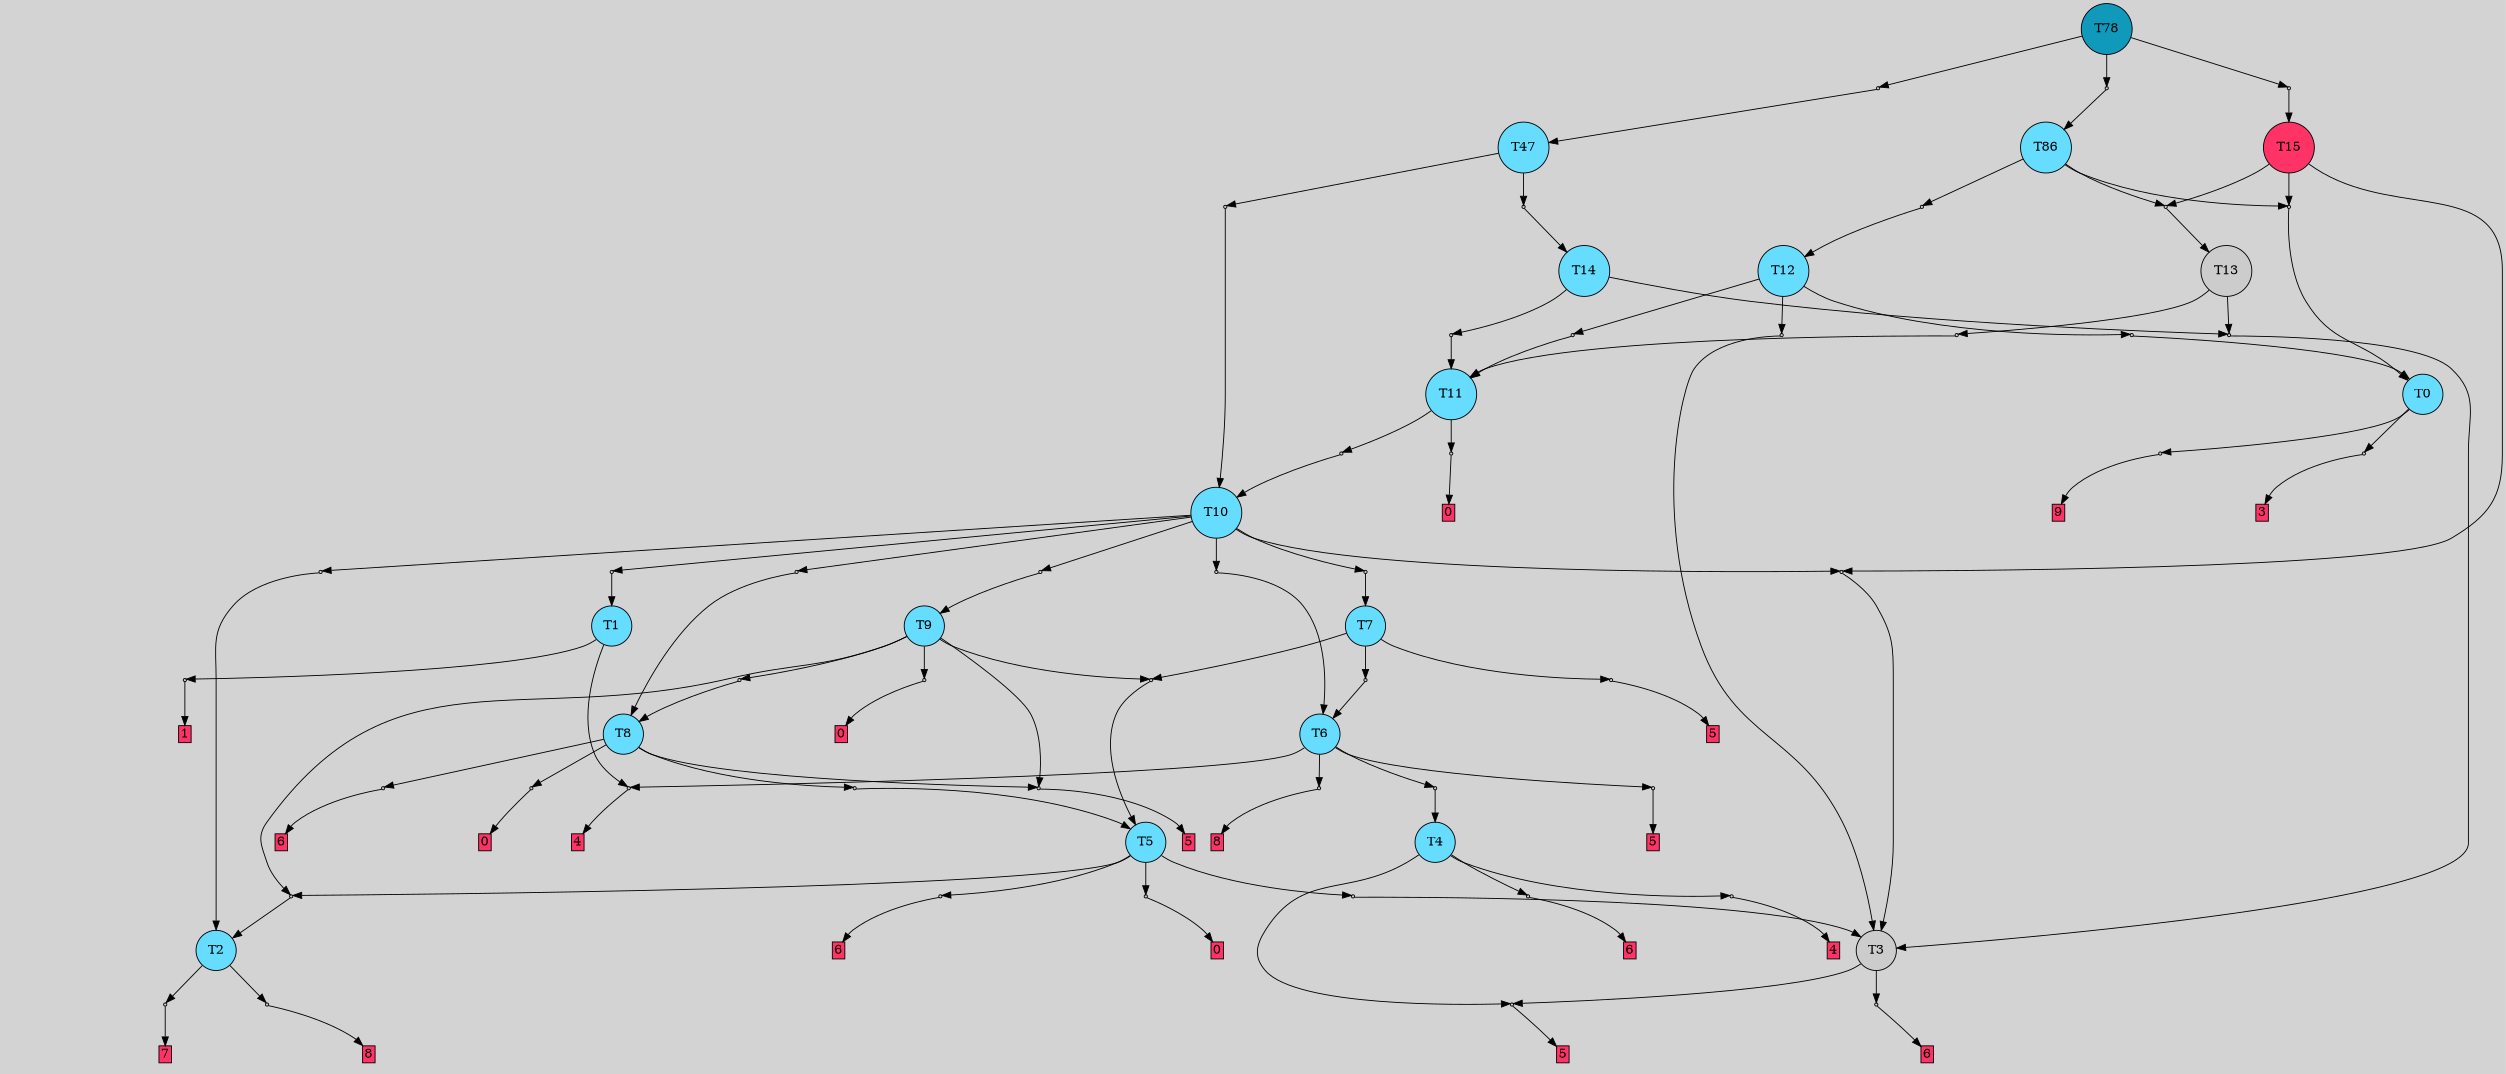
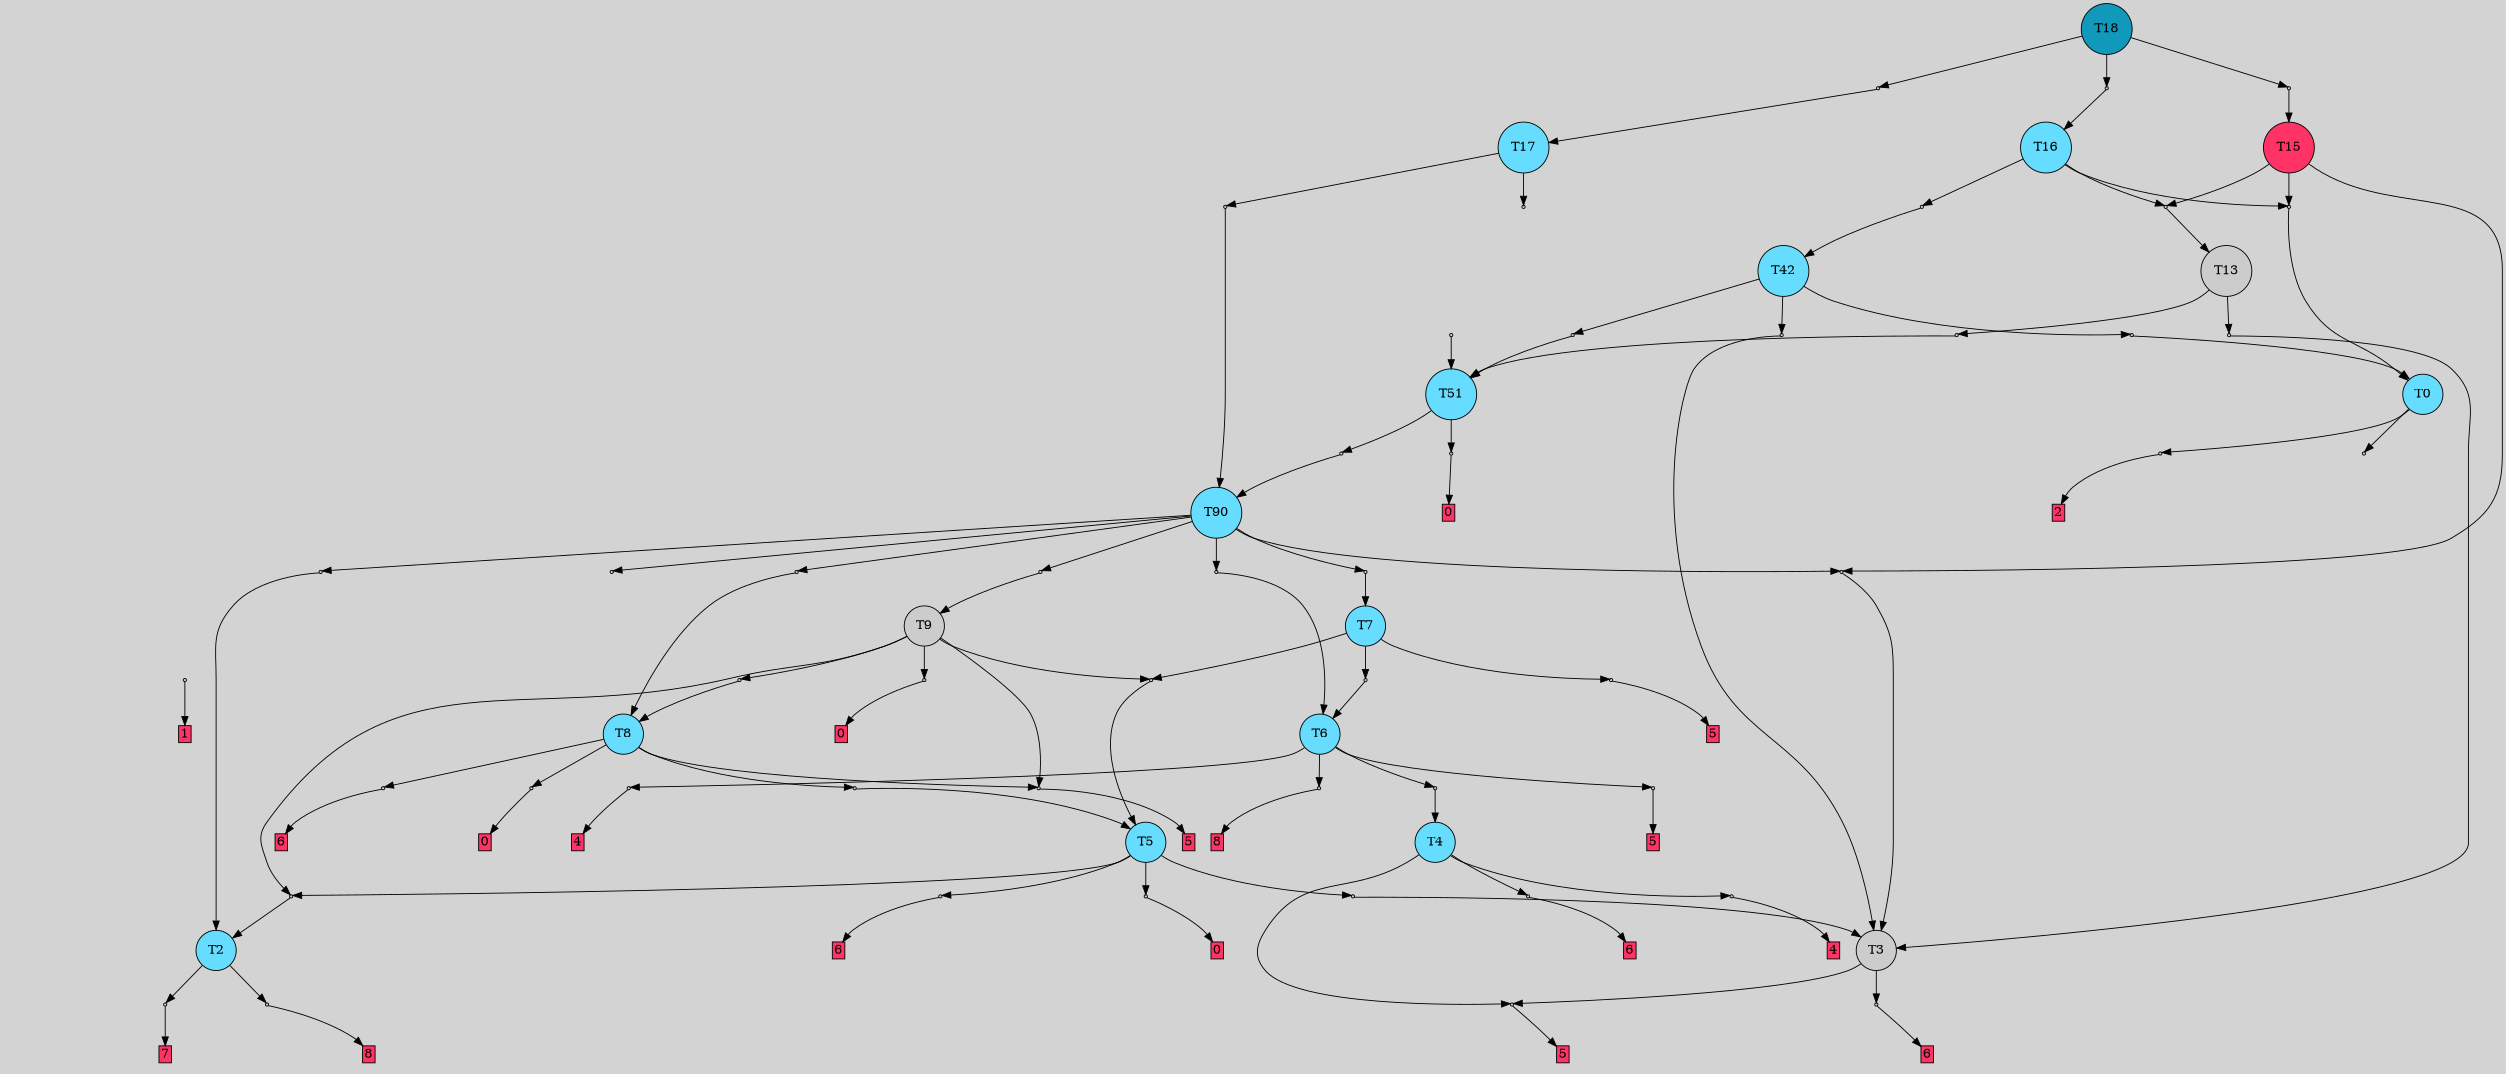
(2107, 29) -> (2107, 29)
(1524, 148) -> (1524, 148)
(2046, 148) -> (2046, 148)
(1584, 271) -> none
(1783, 271) -> (1783, 271)
(1451, 394) -> (1451, 394)
(1216, 513) -> (1216, 513)
(2058, 513) -> (2058, 513)
(2262, 513) -> none
(612, 626) -> none
(924, 626) -> (924, 626)
